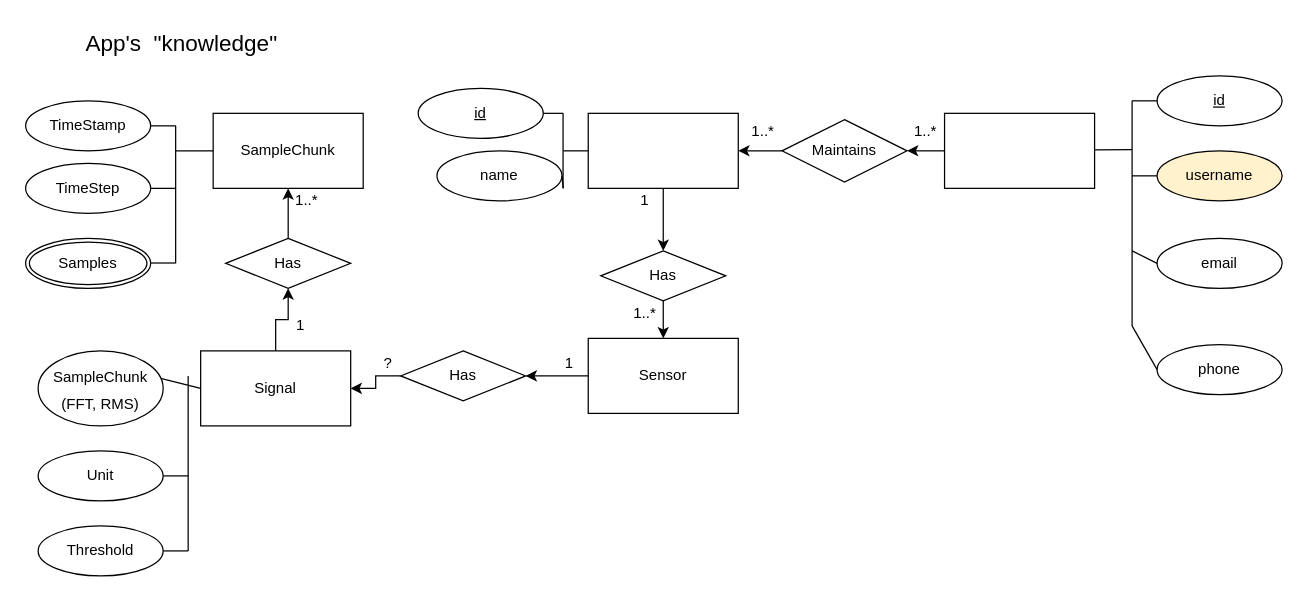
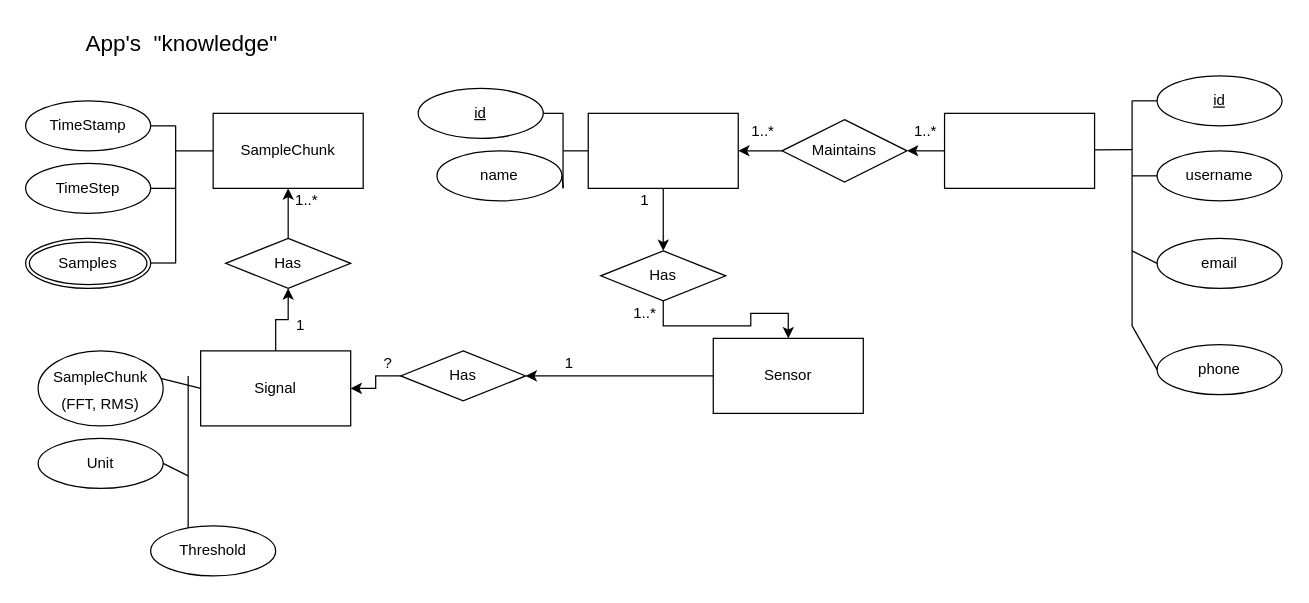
(1219, 176) -> (1219, 176)
(663, 376) -> (788, 376)
(101, 476) -> (101, 463)
(101, 551) -> (213, 551)
